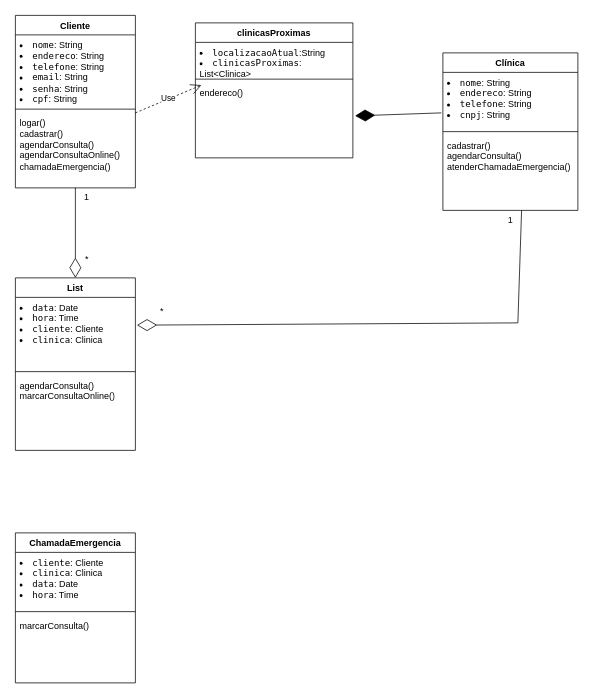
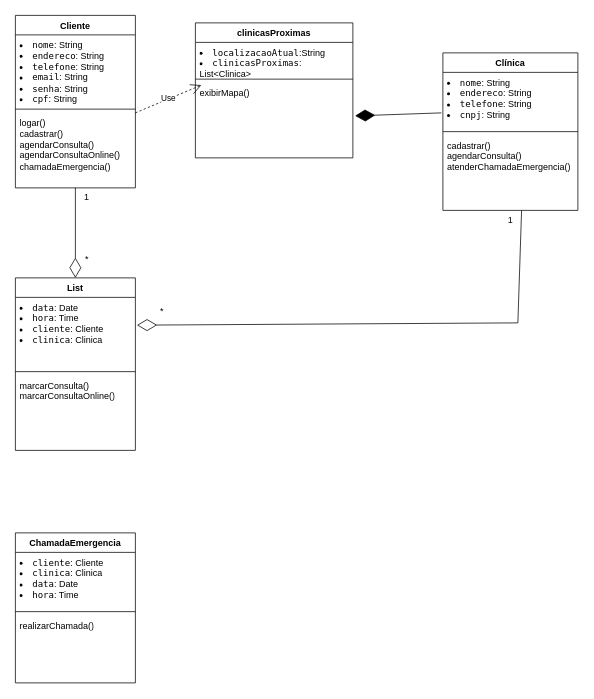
(225, 94) -> (228, 94)
(72, 391) -> (72, 391)
(59, 626) -> (60, 626)
